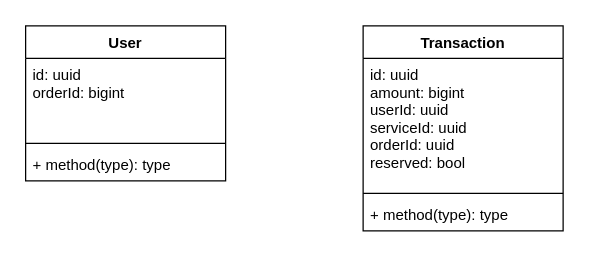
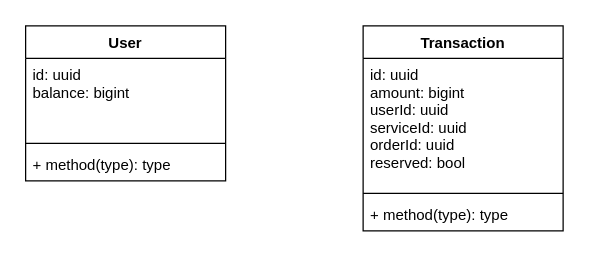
(58, 75) -> (58, 75)
